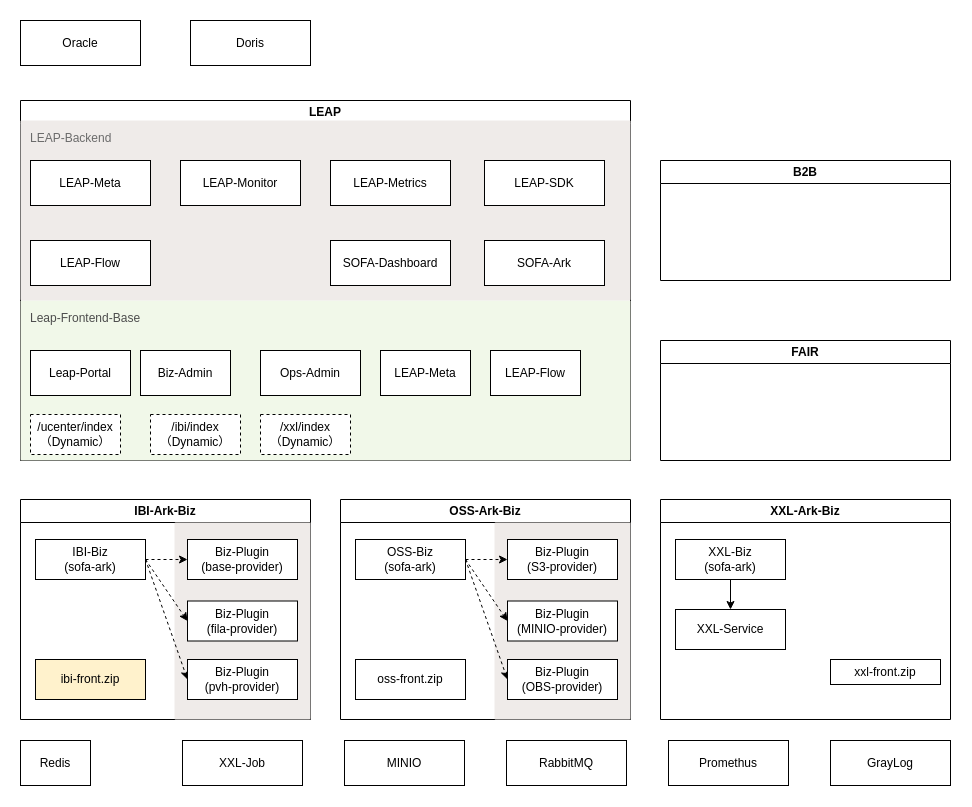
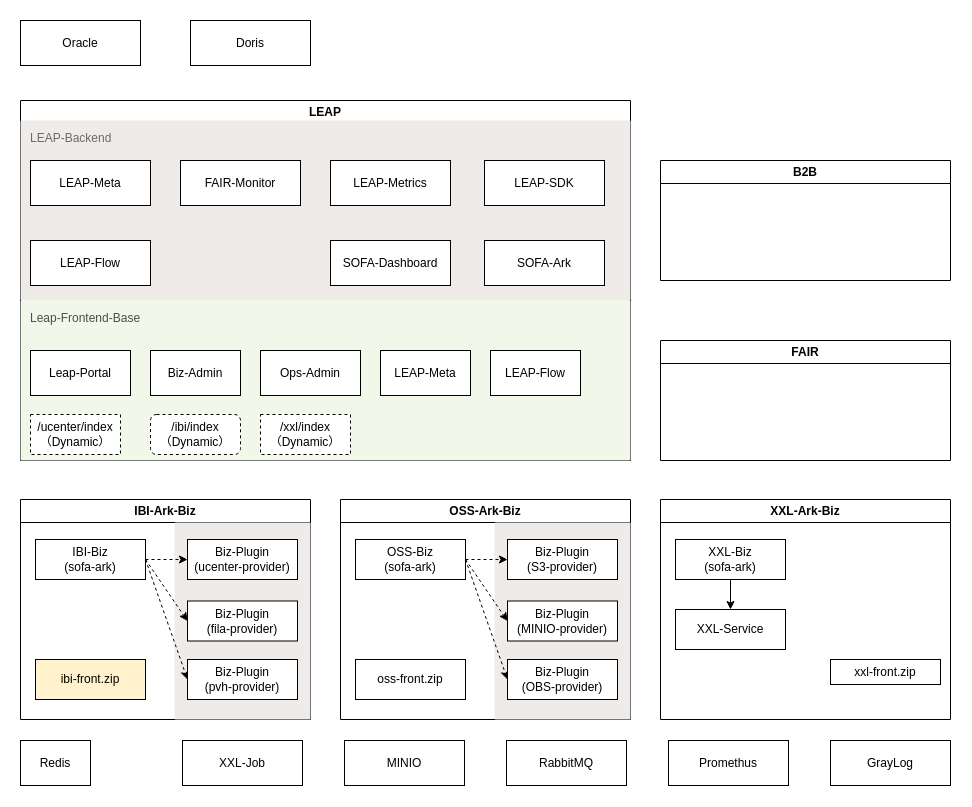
(241, 184) -> (241, 184)
(186, 373) -> (196, 373)
(196, 435) -> (196, 435)
(243, 560) -> (243, 560)
